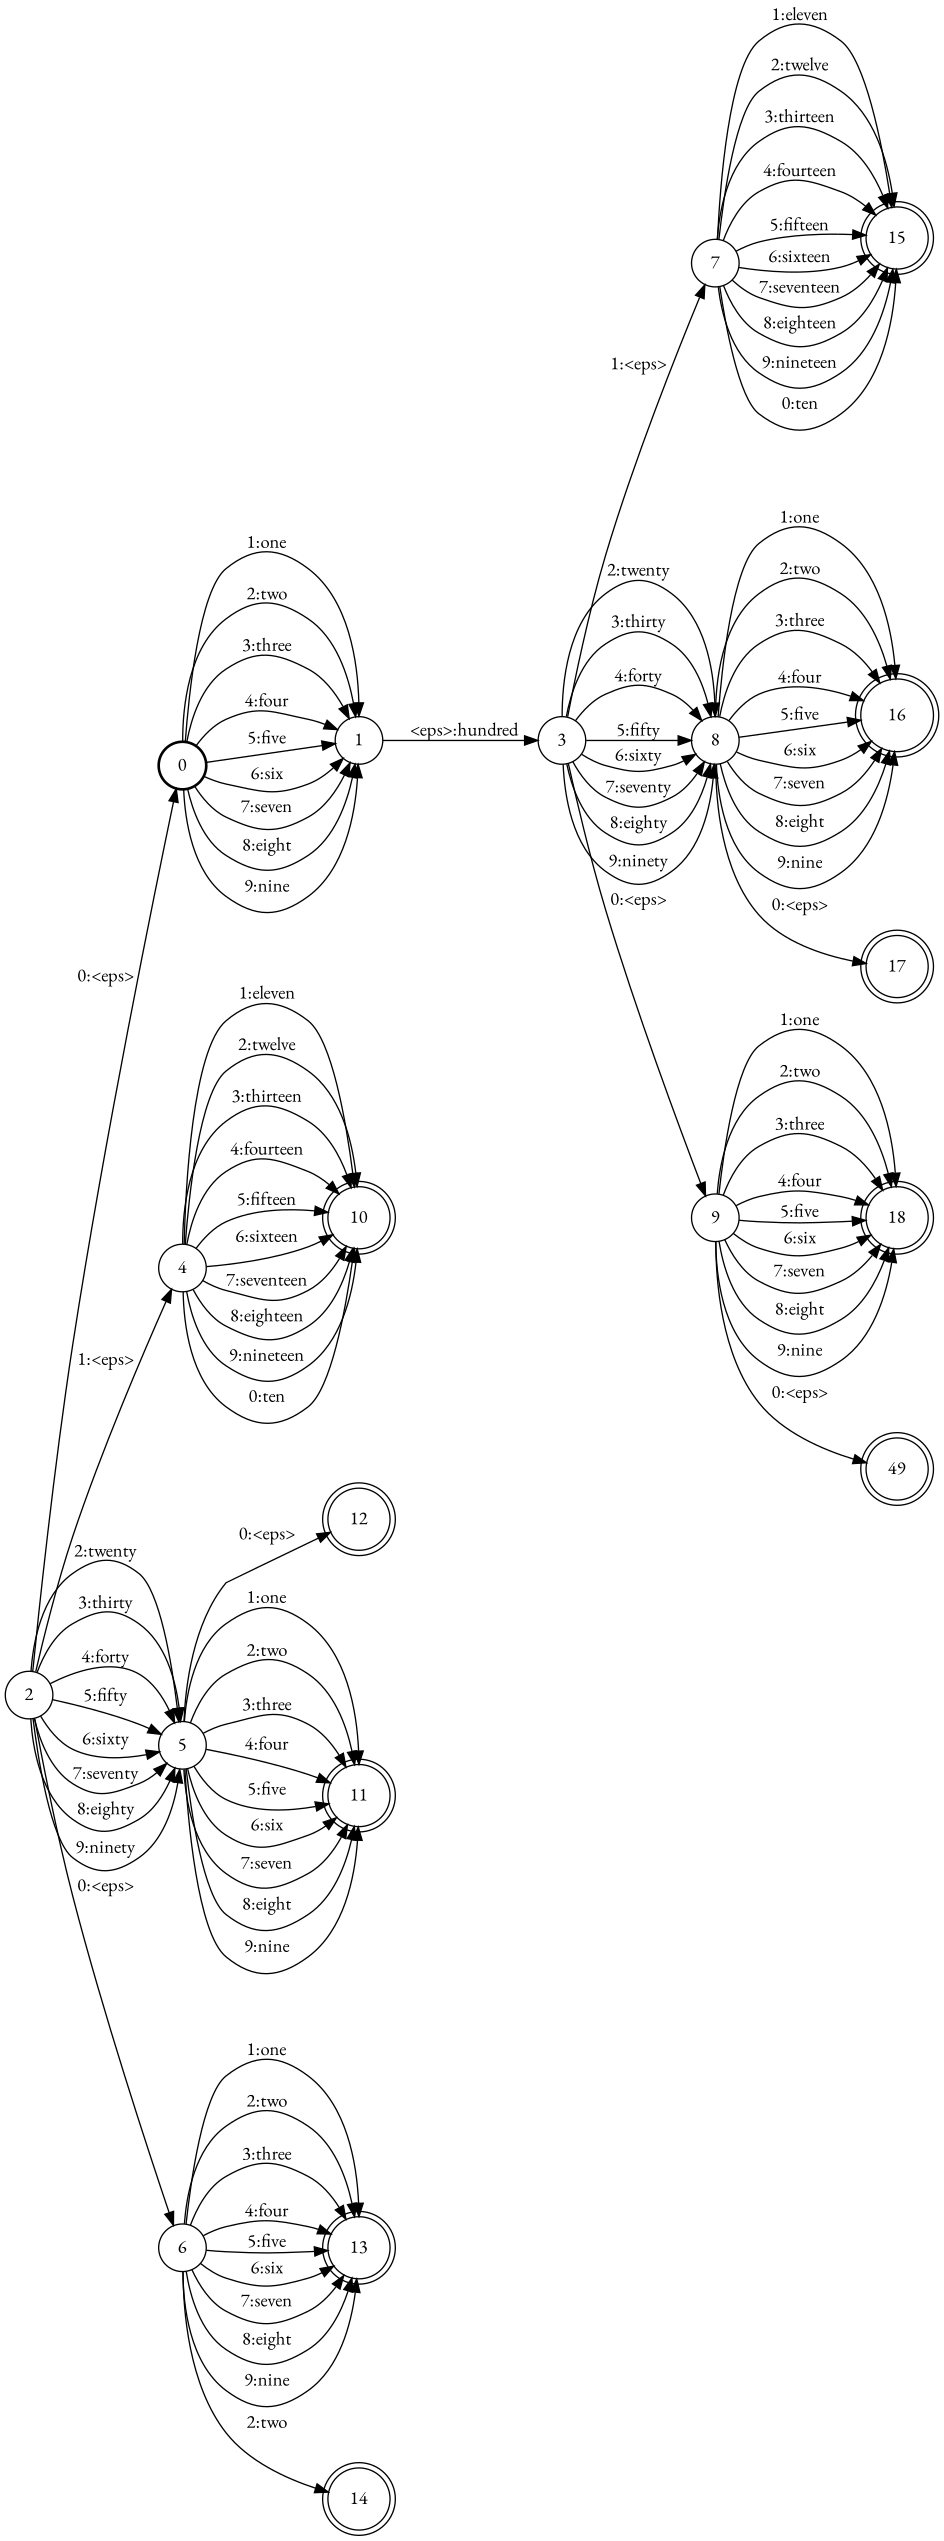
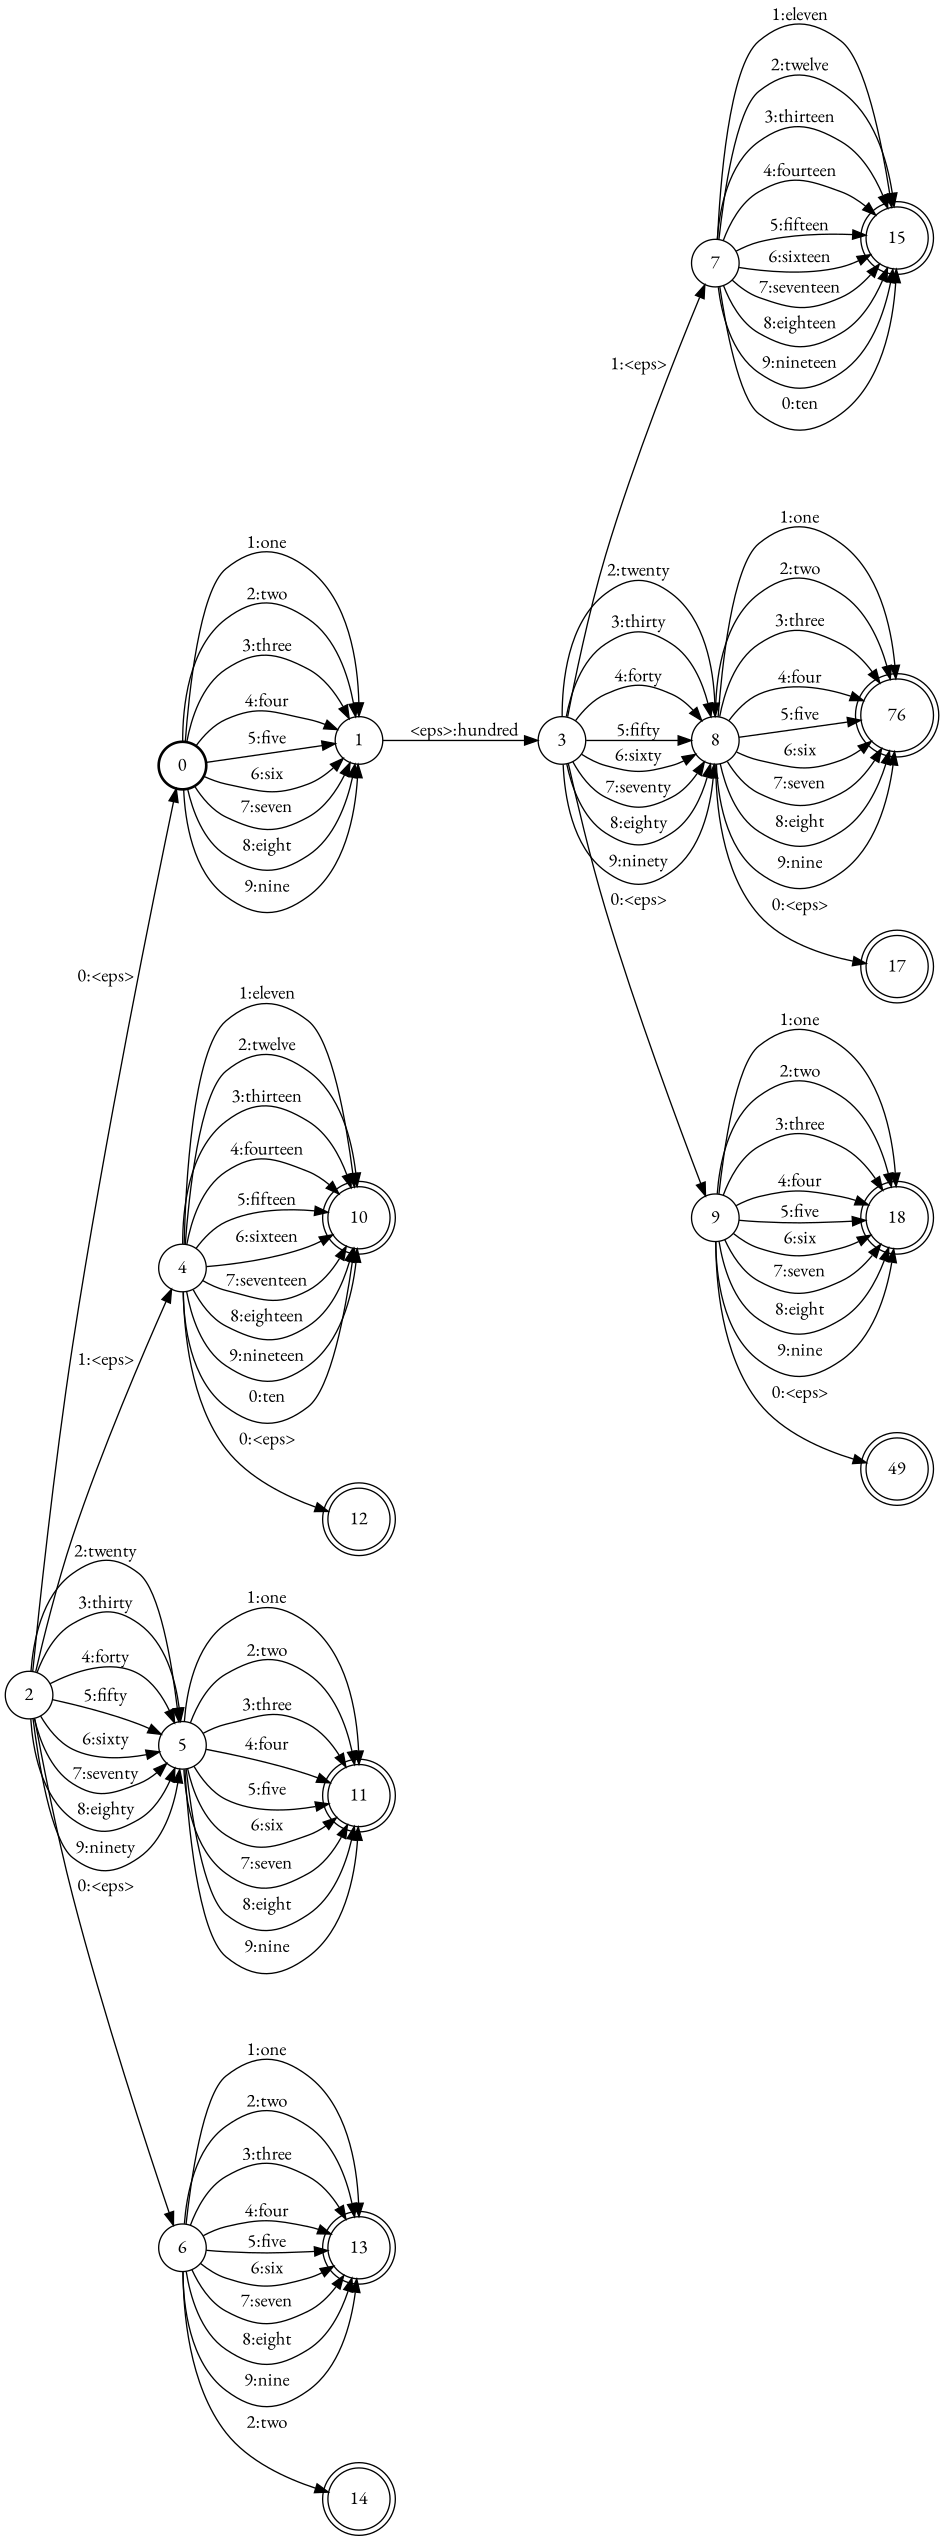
(897, 715) -> (897, 715)
(214, 1601) -> (211, 1425)
